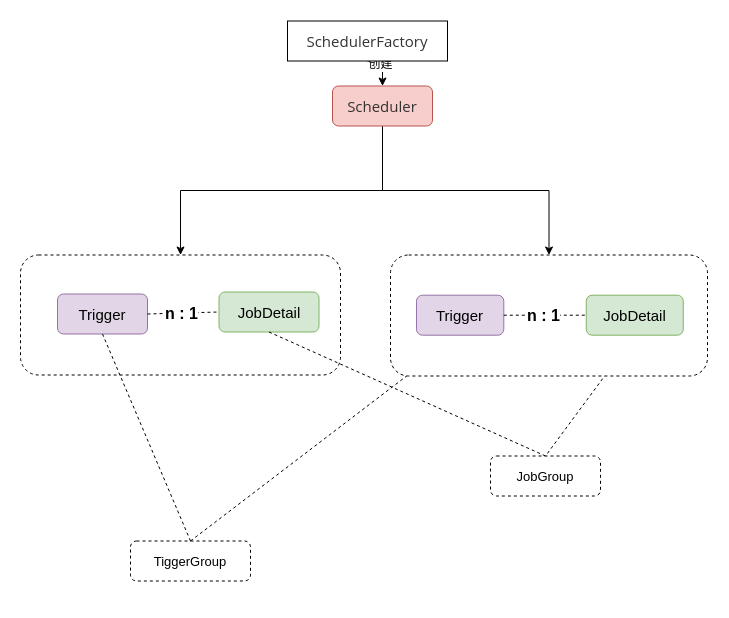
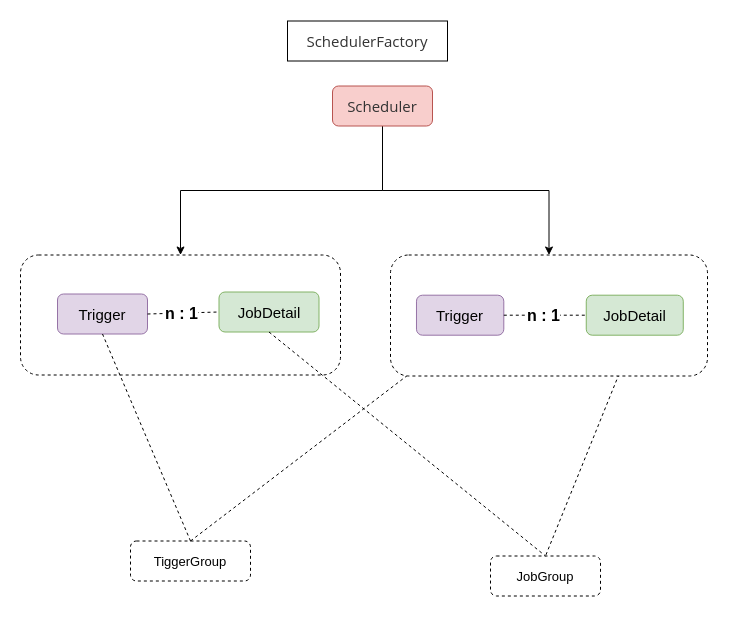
(383, 62) -> none
(546, 476) -> (546, 576)
